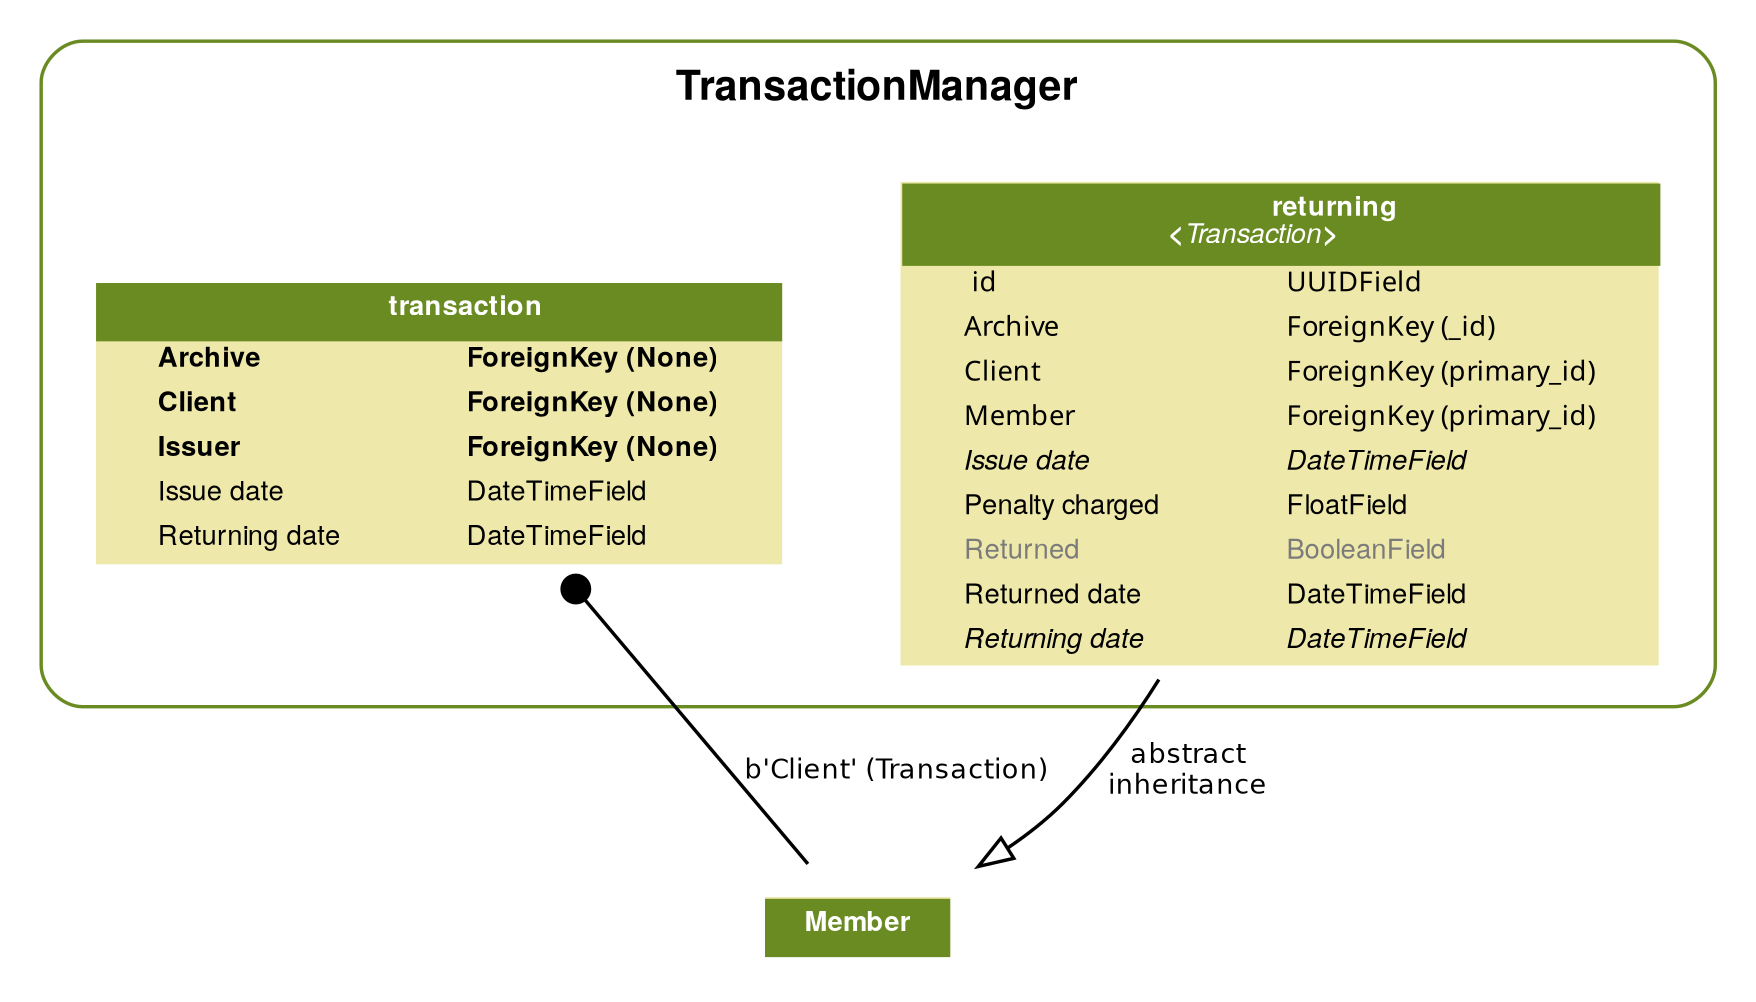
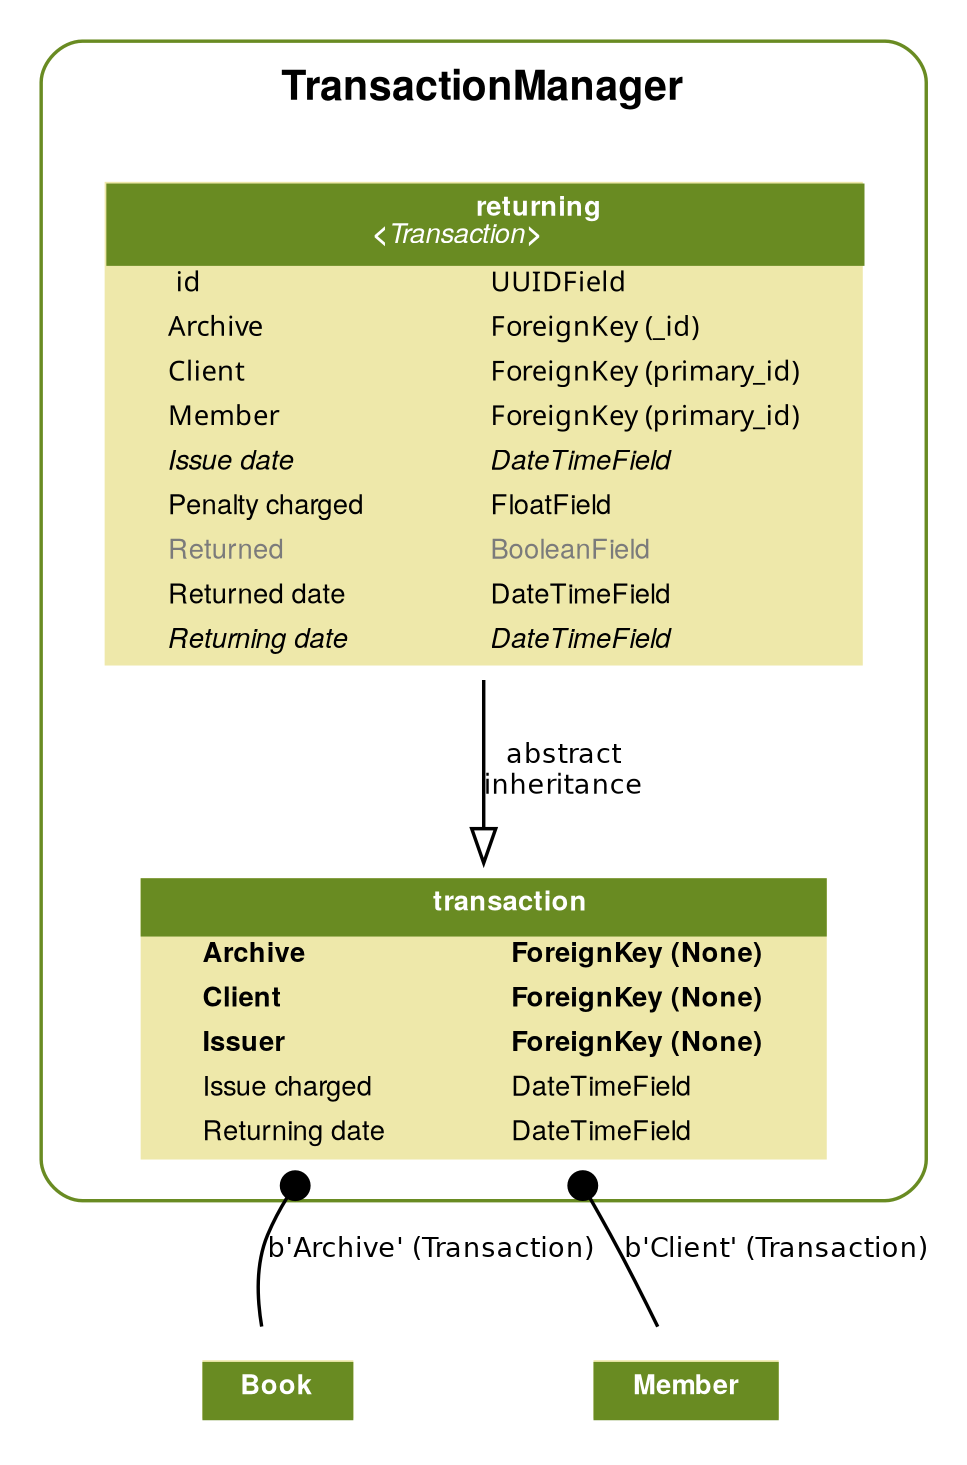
(221, 492) -> (288, 1087)
(1092, 772) -> (484, 754)
none -> (278, 1389)
